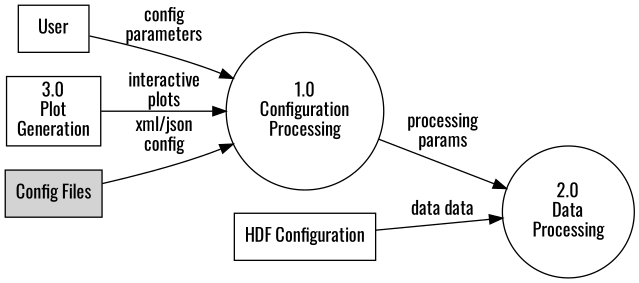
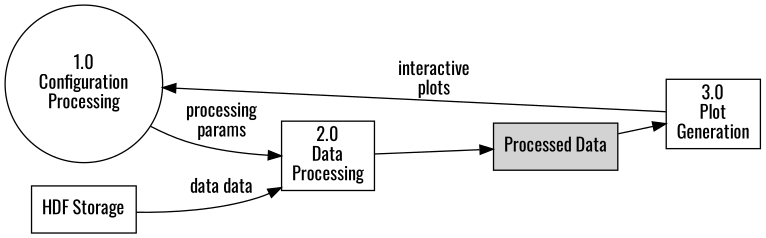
(54, 29) -> none
none -> (556, 147)
(54, 194) -> none
(568, 212) -> (328, 156)
(305, 237) -> (84, 209)
